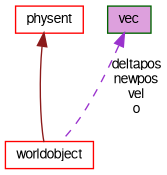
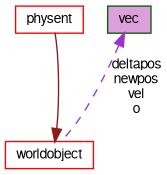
(40, 94) -> (58, 81)
